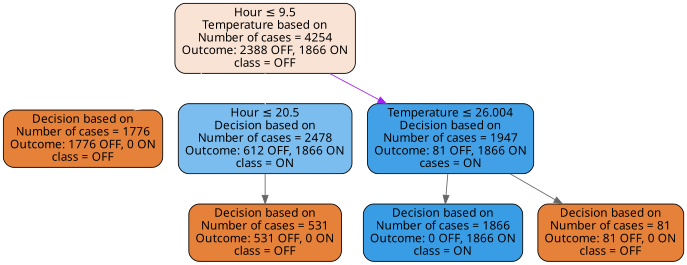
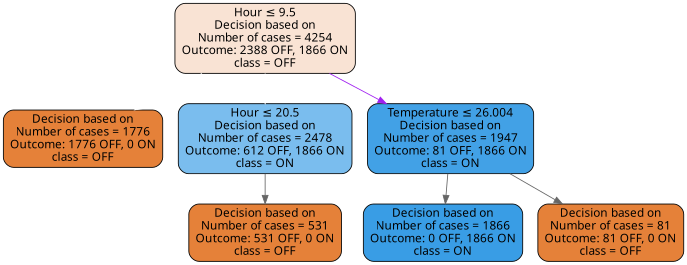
(265, 25) -> (265, 25)
(451, 164) -> (451, 164)
